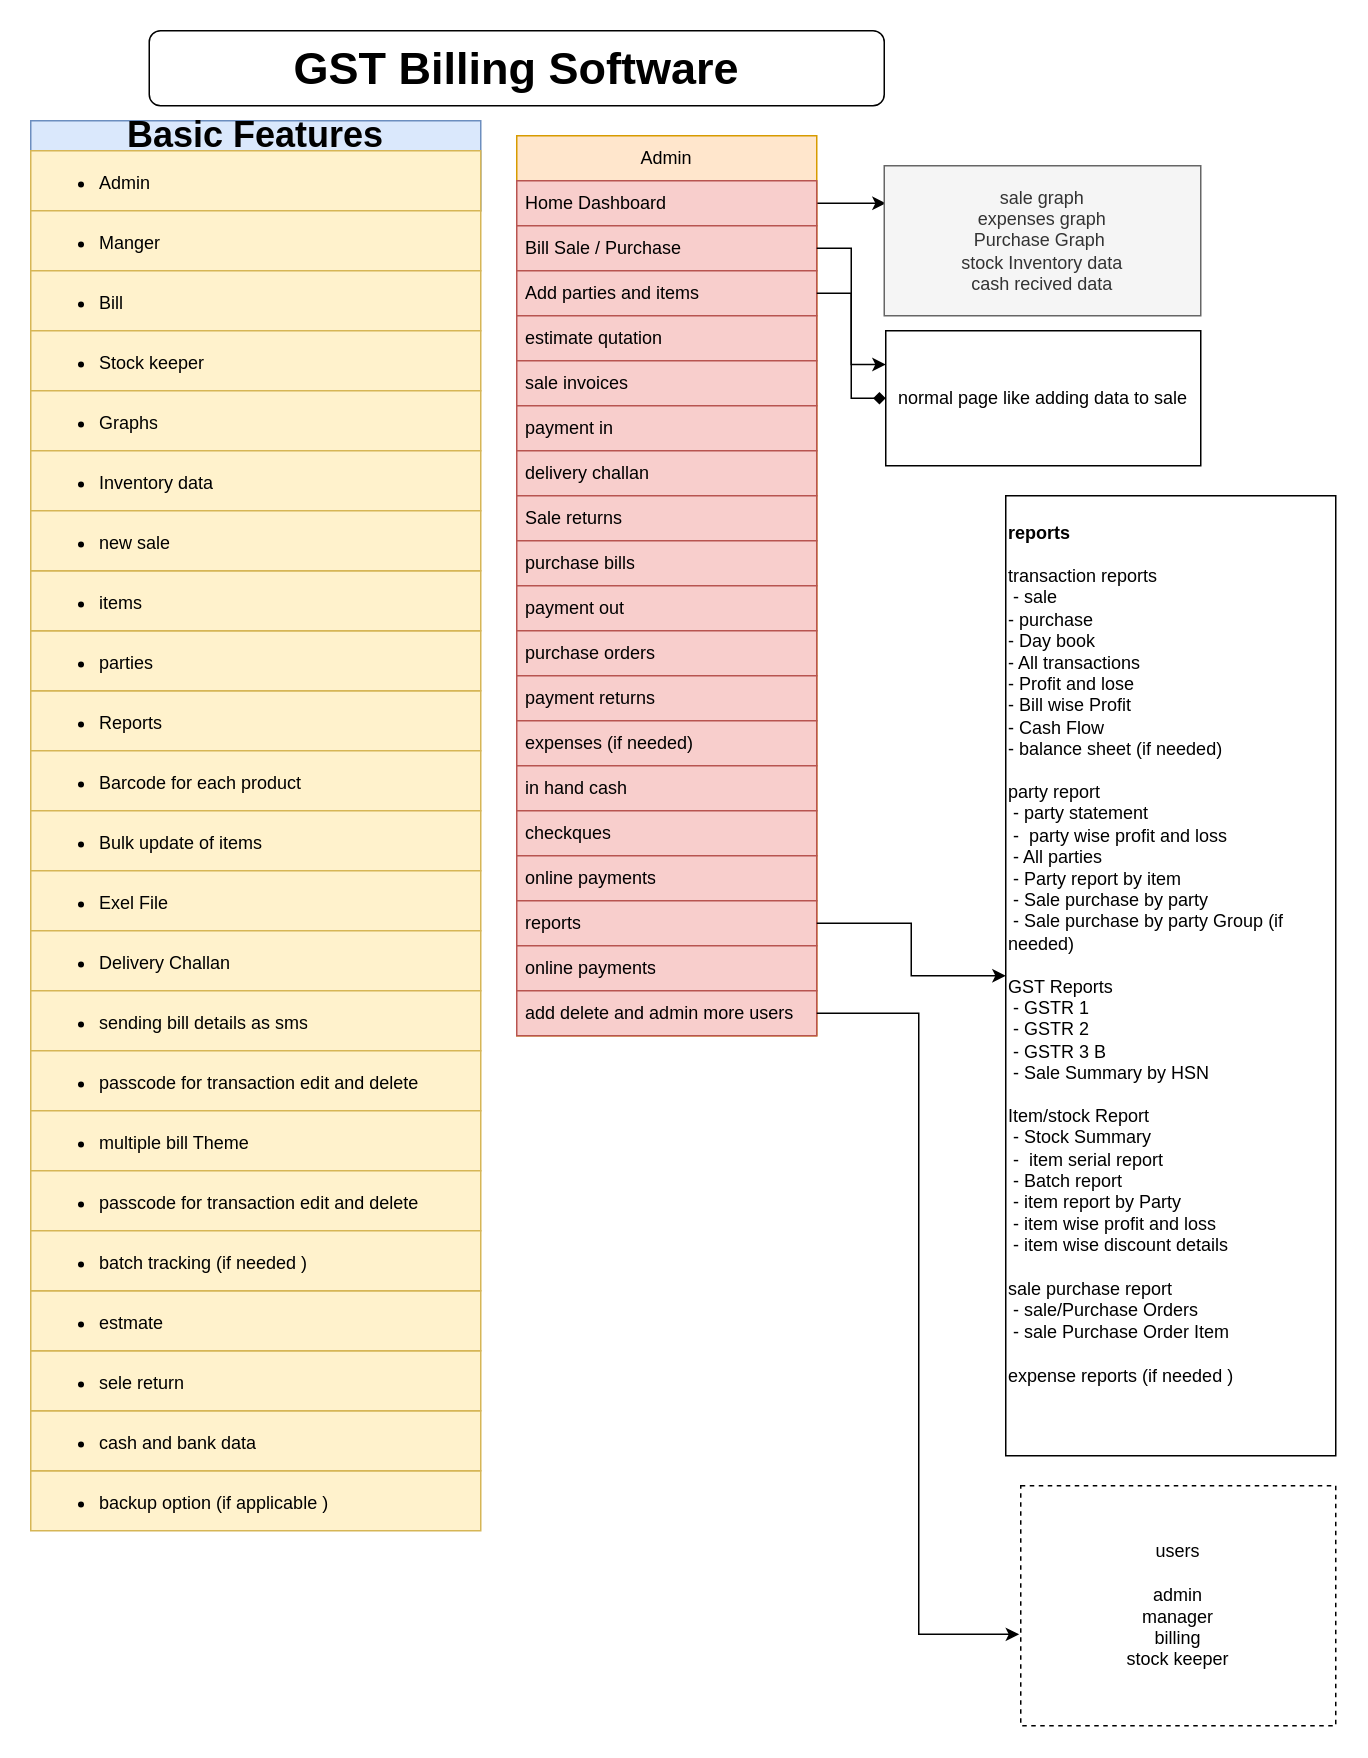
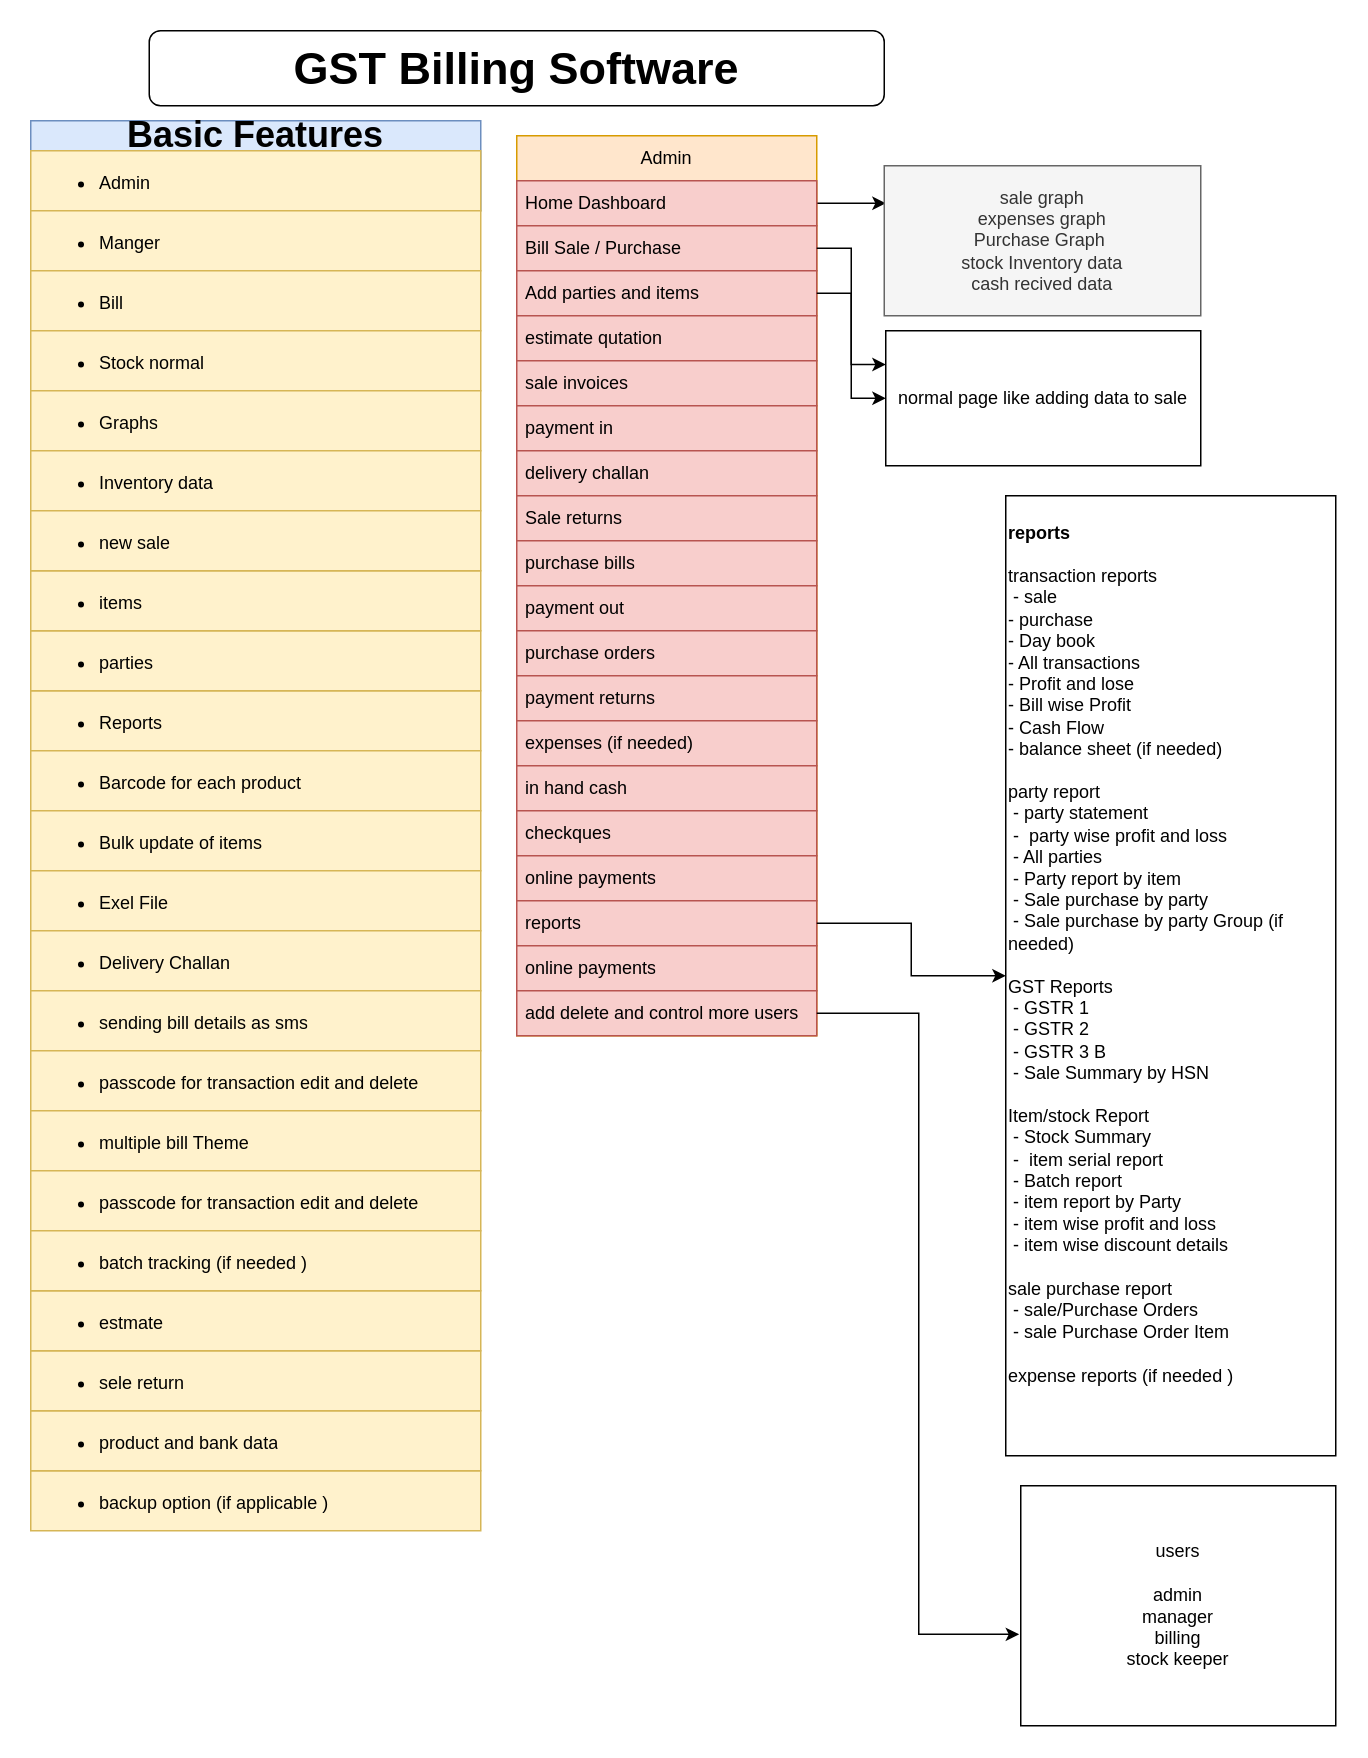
(98, 361) -> (96, 361)
(873, 398) -> (874, 398)
(666, 1013) -> (668, 1013)
(123, 1441) -> (139, 1441)
(1178, 1606) -> (1178, 1606)
